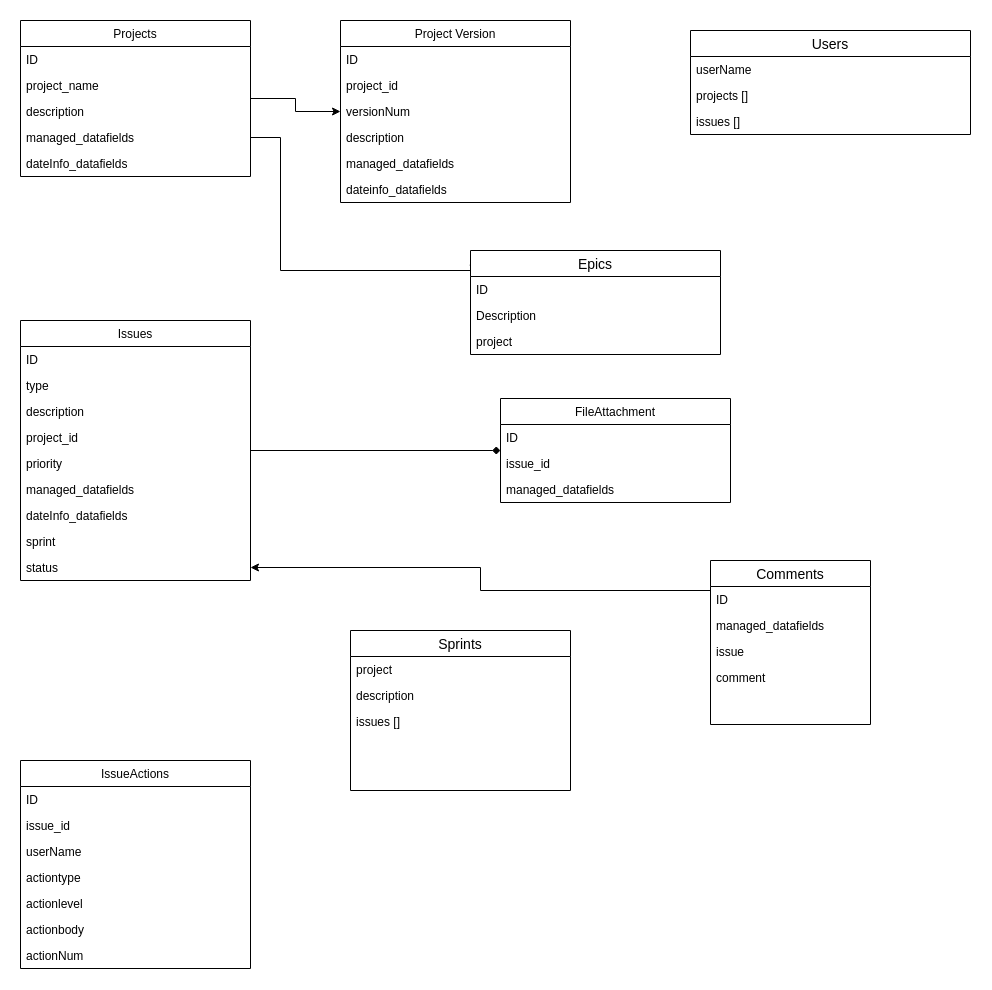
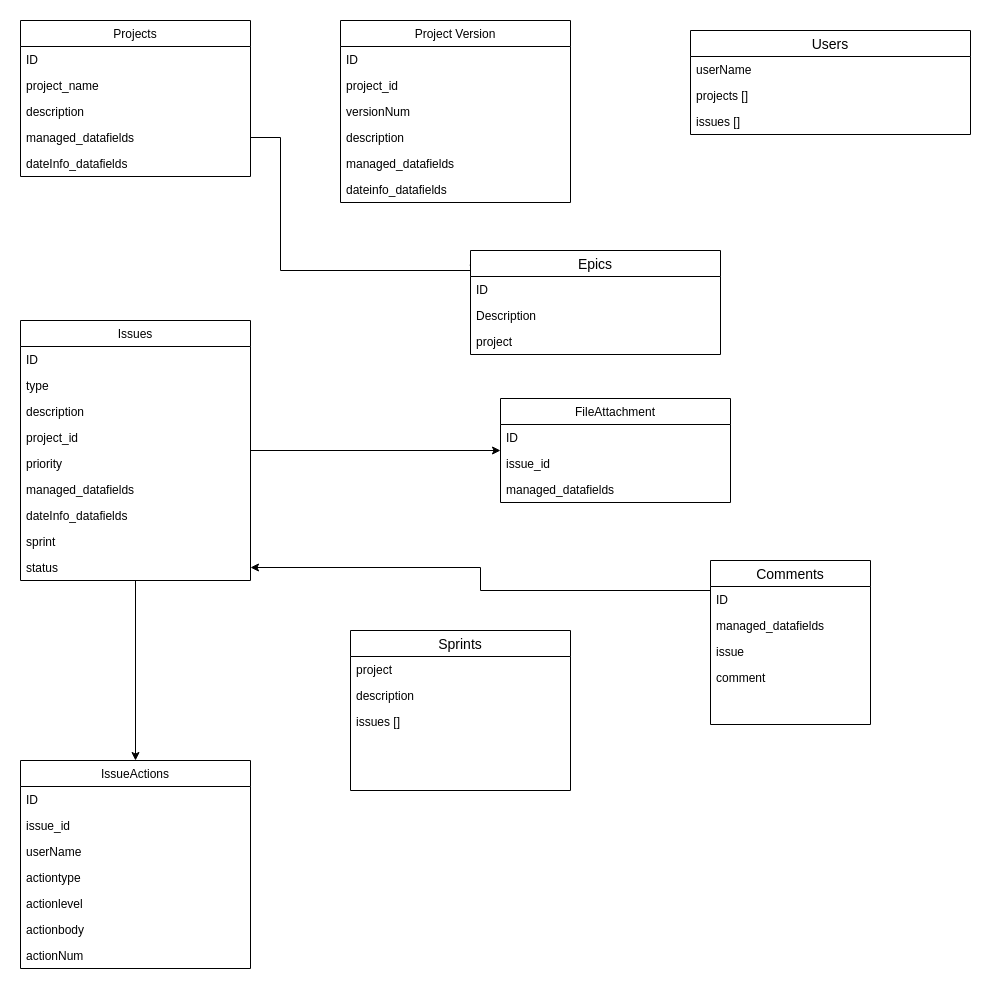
(296, 102) -> none
(492, 451) -> (492, 451)
none -> (136, 667)
